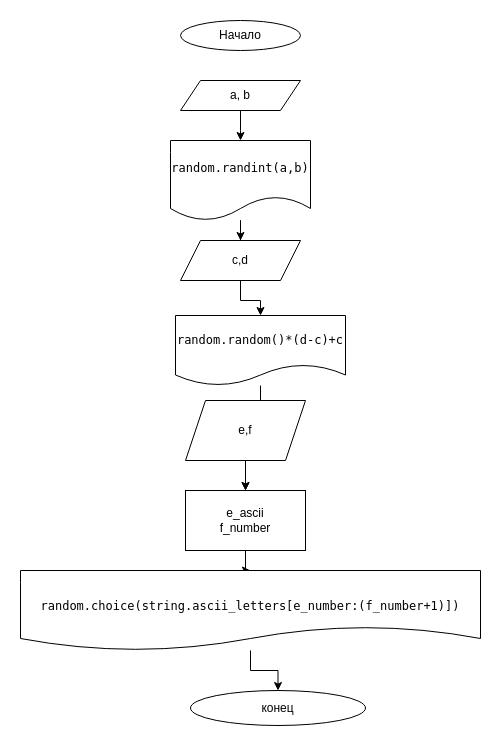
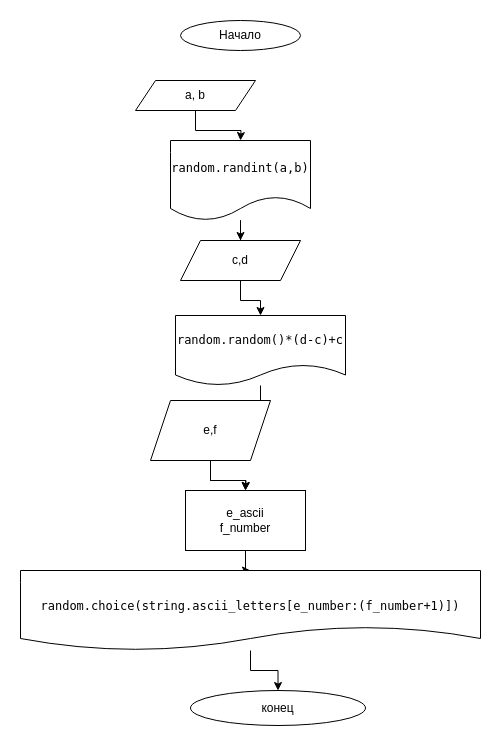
(241, 96) -> (196, 96)
(246, 431) -> (211, 431)
